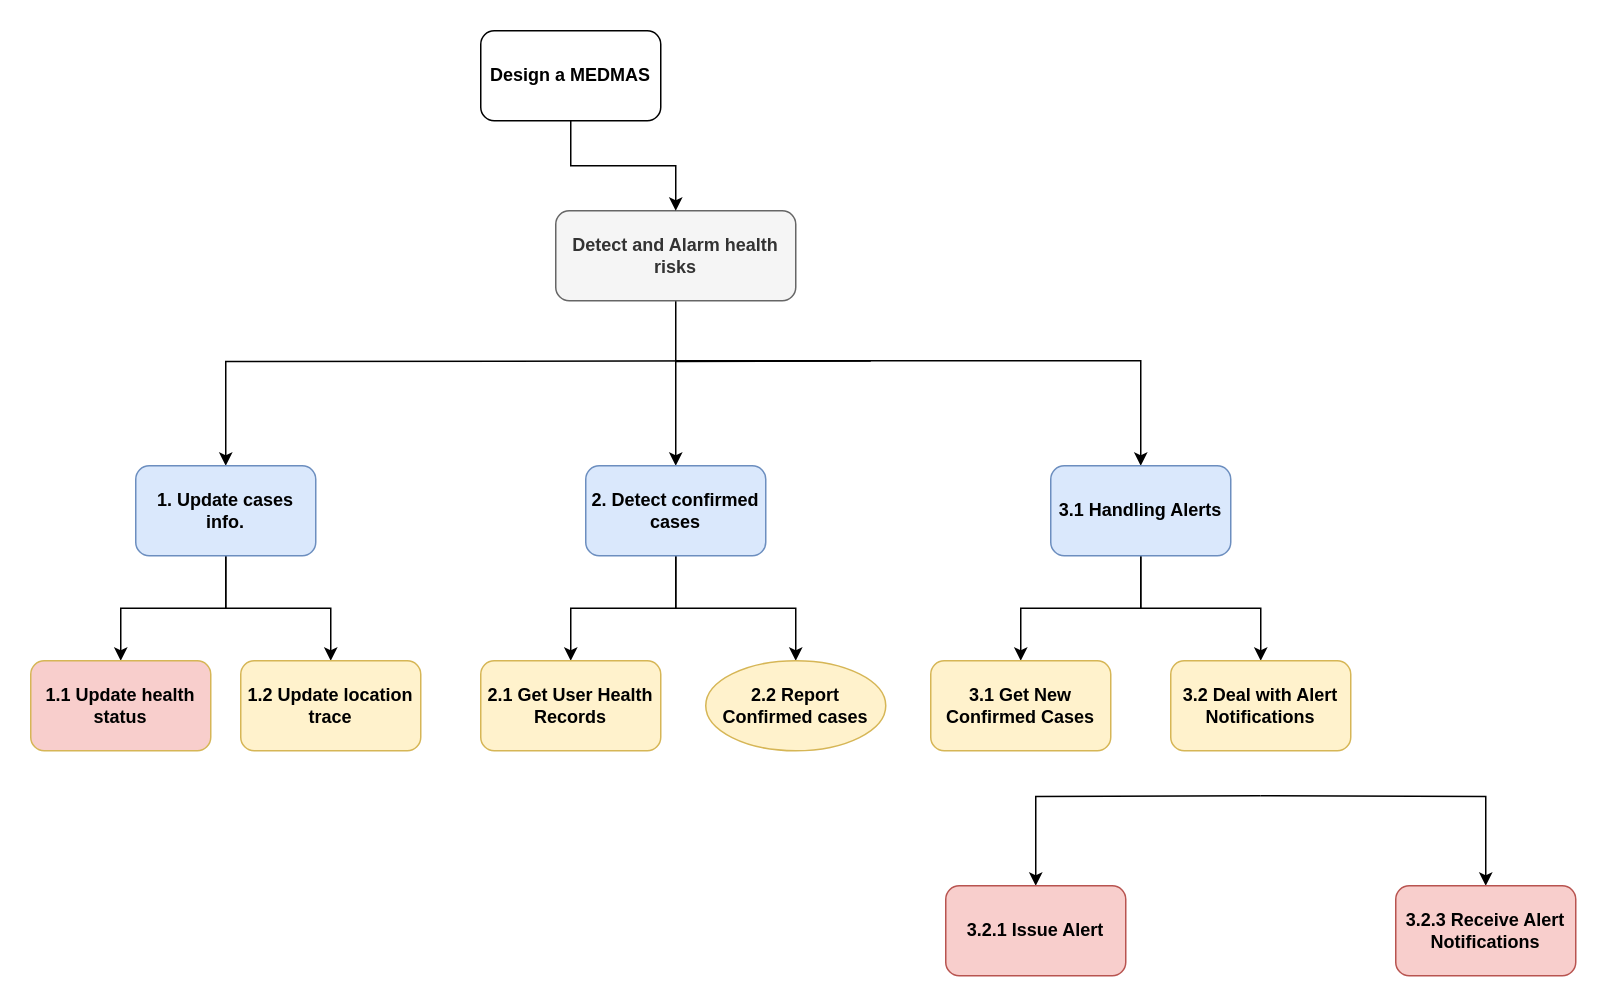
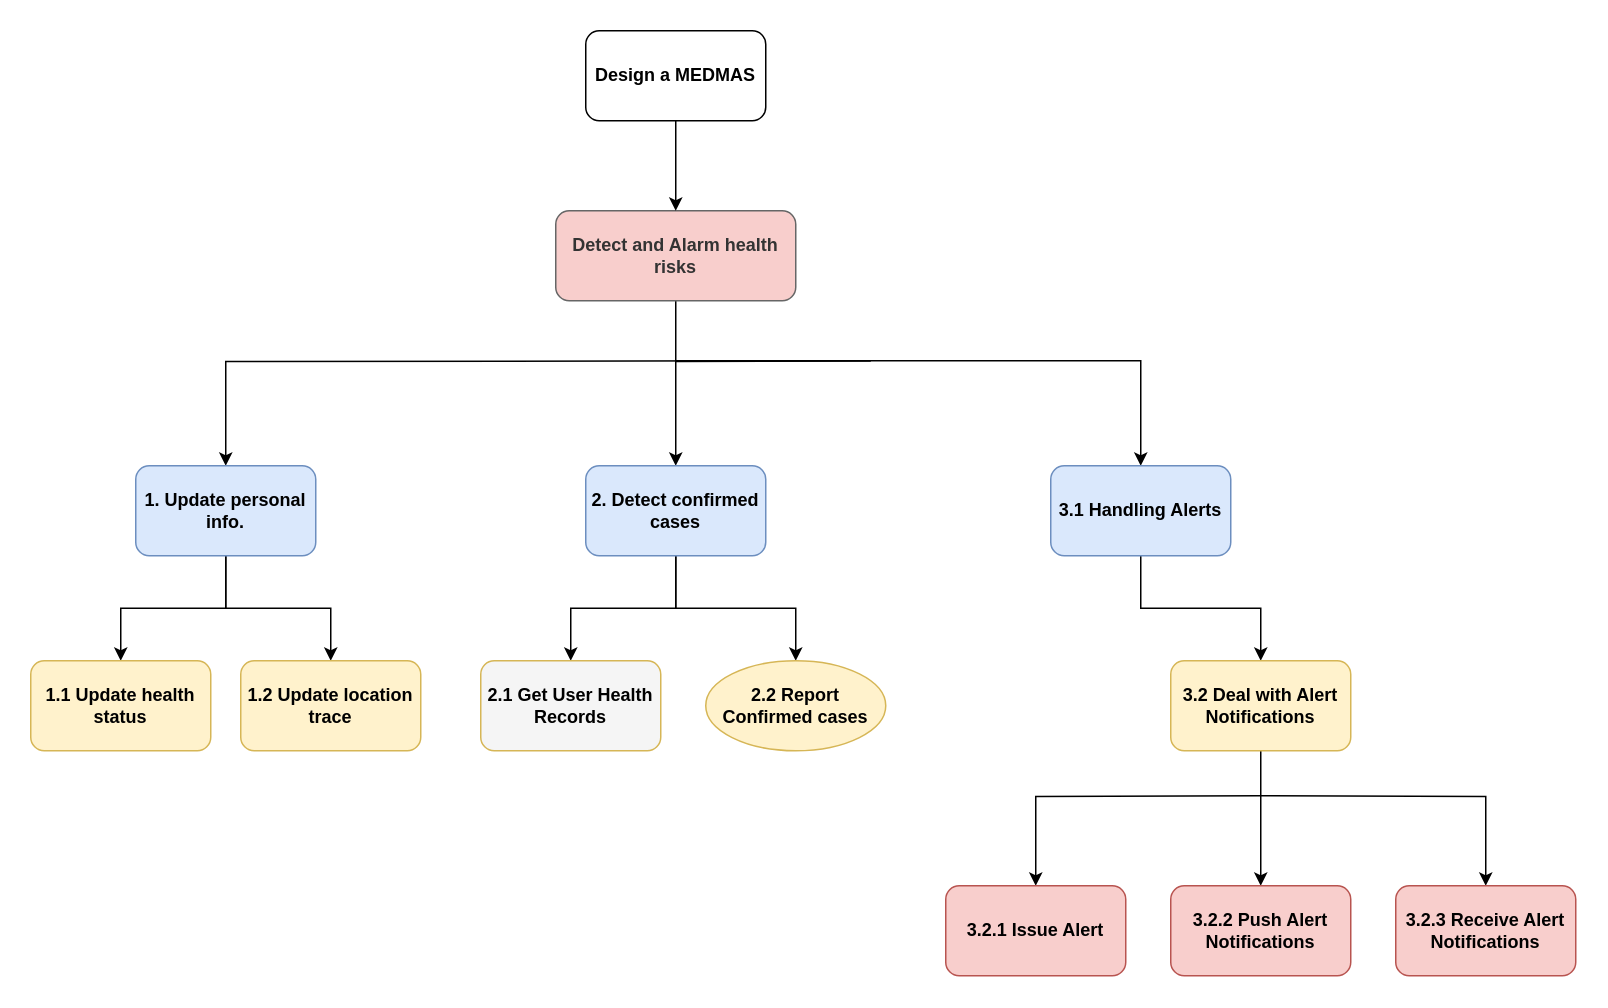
(571, 76) -> (676, 76)
(676, 256) -> (676, 256)
(226, 511) -> (226, 511)
(1059, 608) -> none
(121, 706) -> (121, 706)
(571, 706) -> (571, 706)
(1021, 706) -> none
none -> (1261, 813)
none -> (1261, 931)
